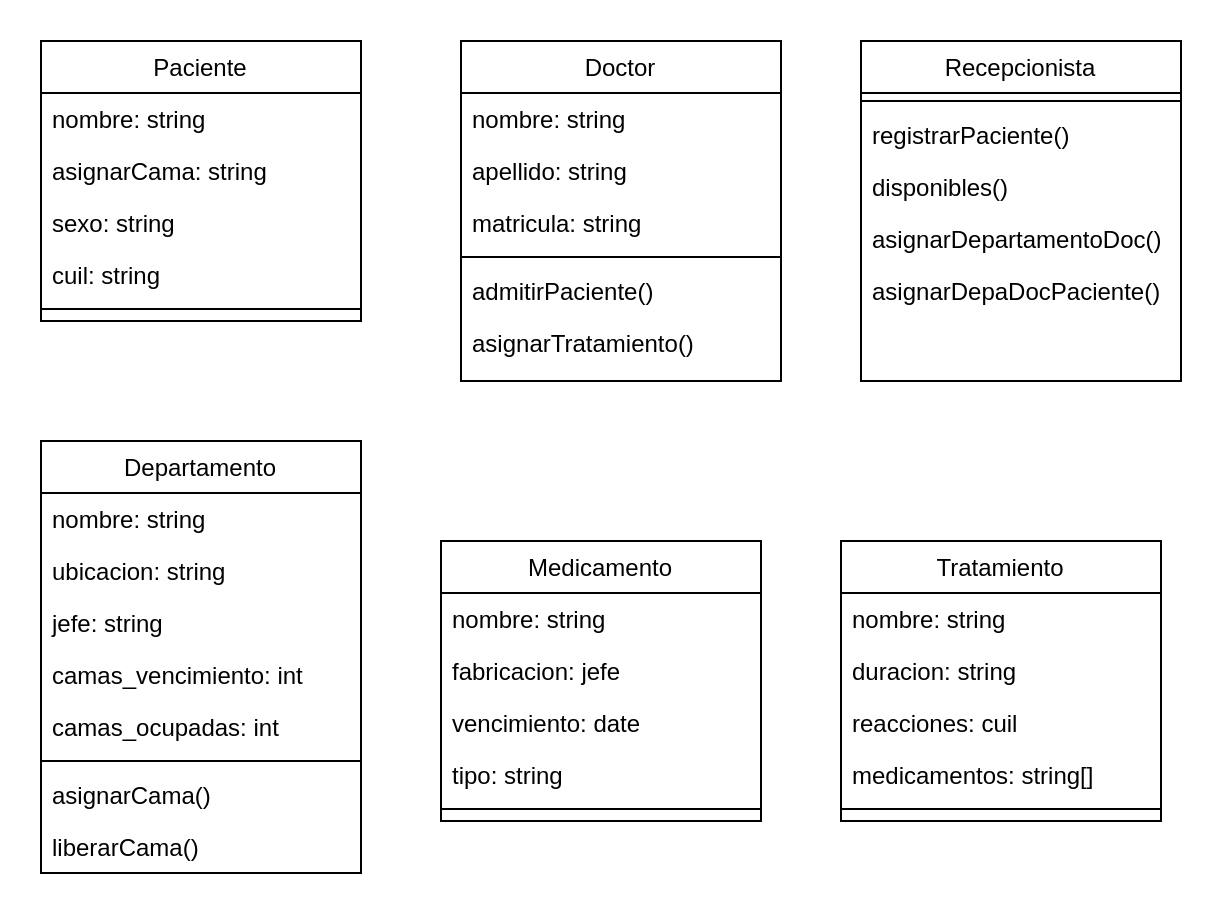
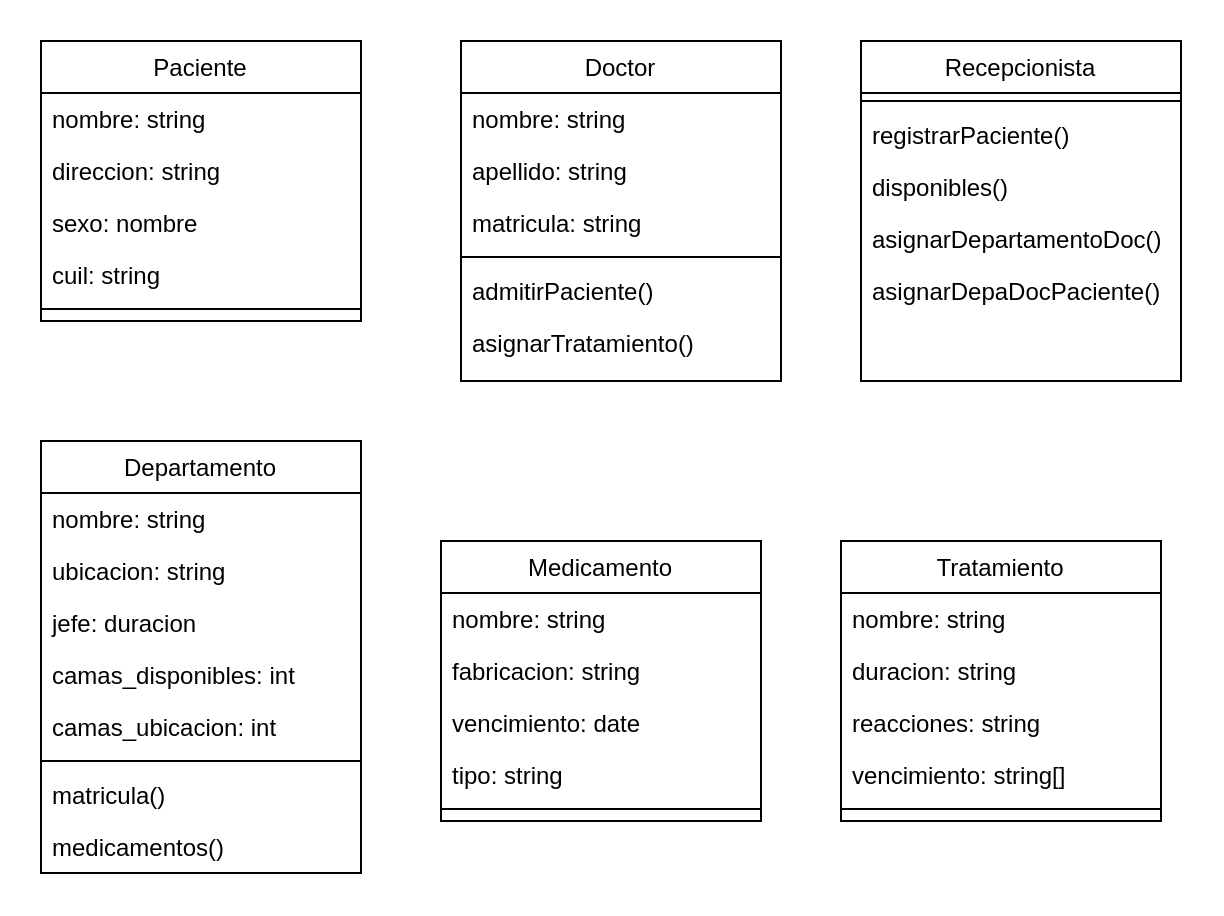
(167, 172) -> (151, 172)
(123, 224) -> (126, 224)
(123, 624) -> (137, 624)
(554, 672) -> (564, 672)
(184, 676) -> (181, 676)
(944, 724) -> (960, 724)
(170, 728) -> (171, 728)
(987, 776) -> (978, 776)
(136, 796) -> (120, 796)
(133, 848) -> (143, 848)
